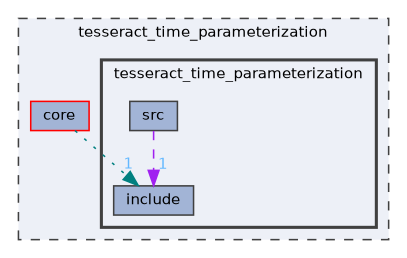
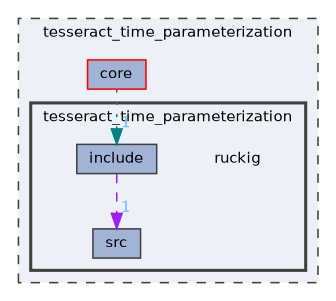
(154, 151) -> (117, 194)
none -> (238, 159)
